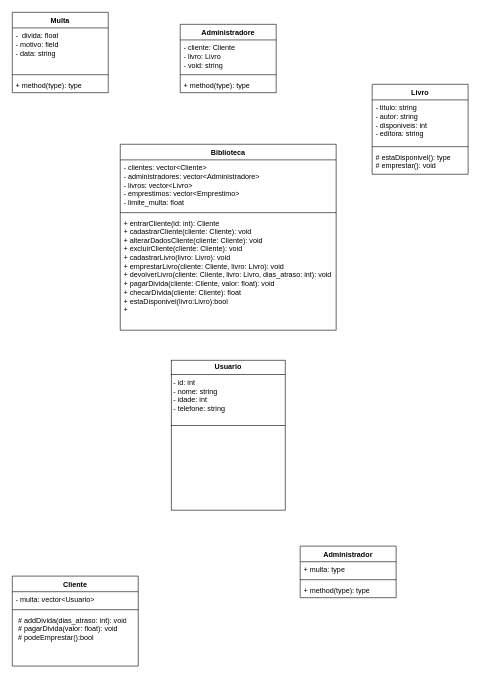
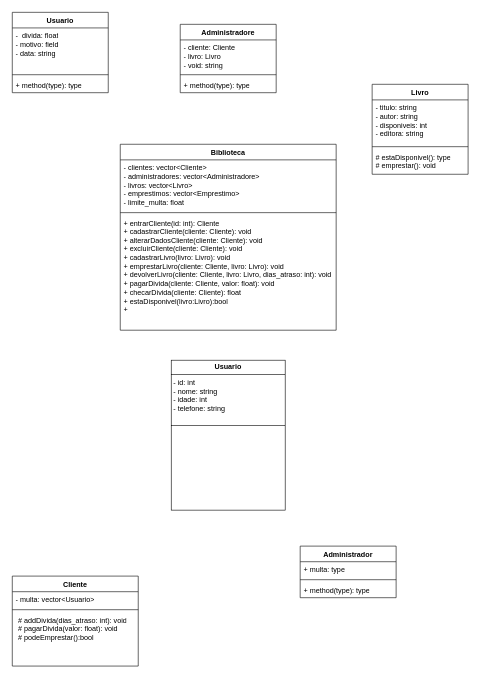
(60, 21) -> (60, 21)
